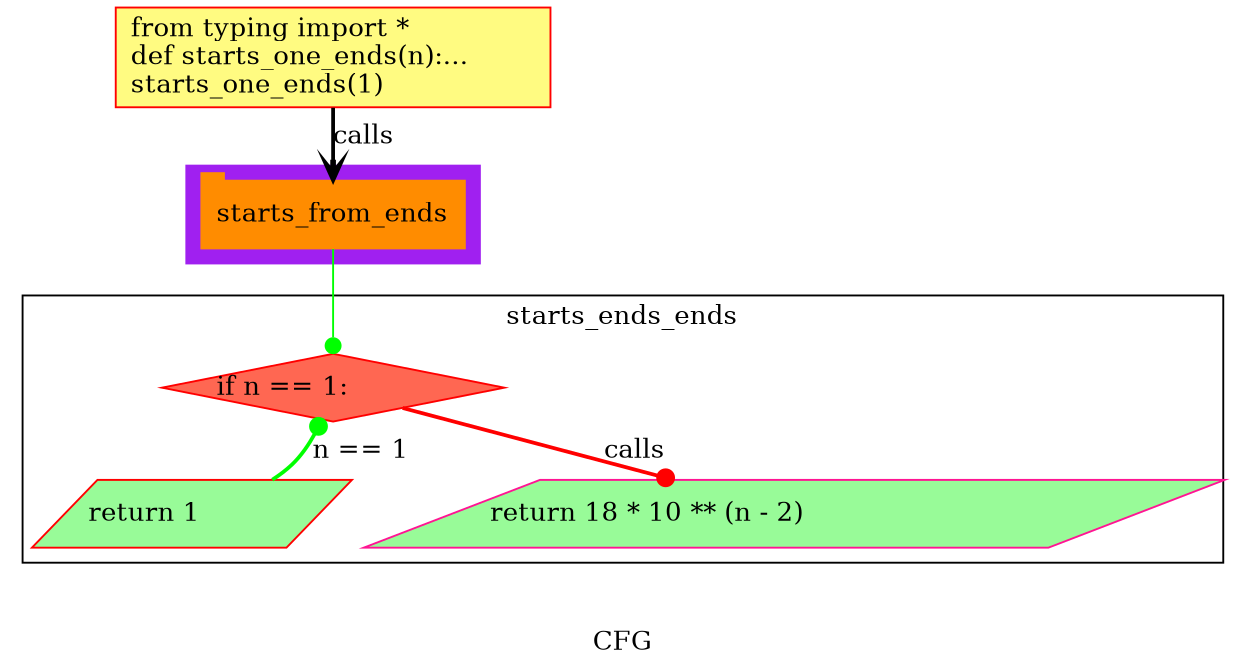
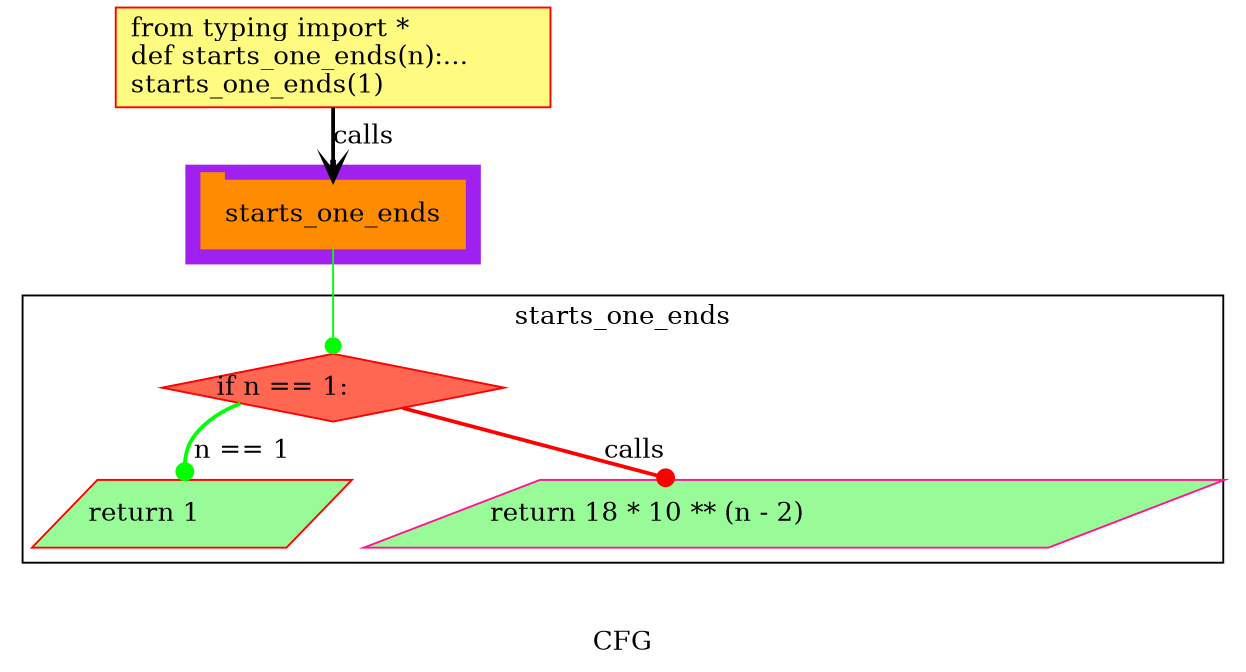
(333, 215) -> (333, 215)
(623, 317) -> (623, 317)
(297, 460) -> (203, 426)
